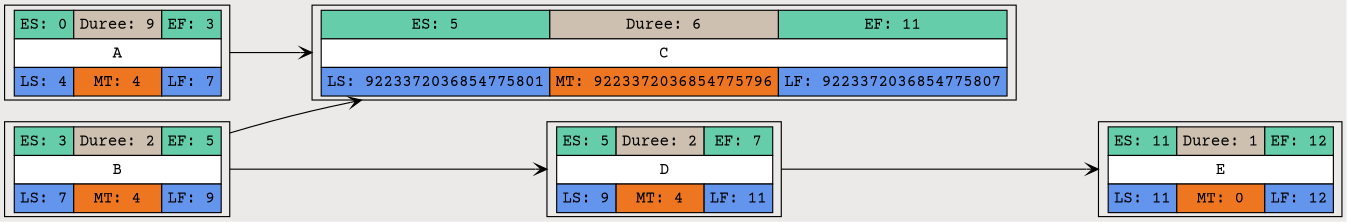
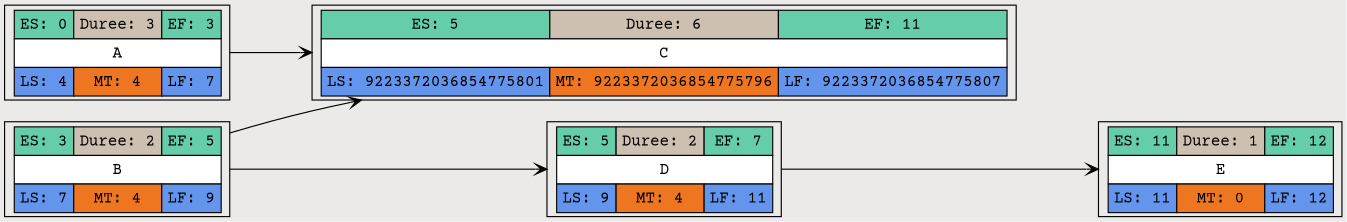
(118, 24) -> (118, 24)
